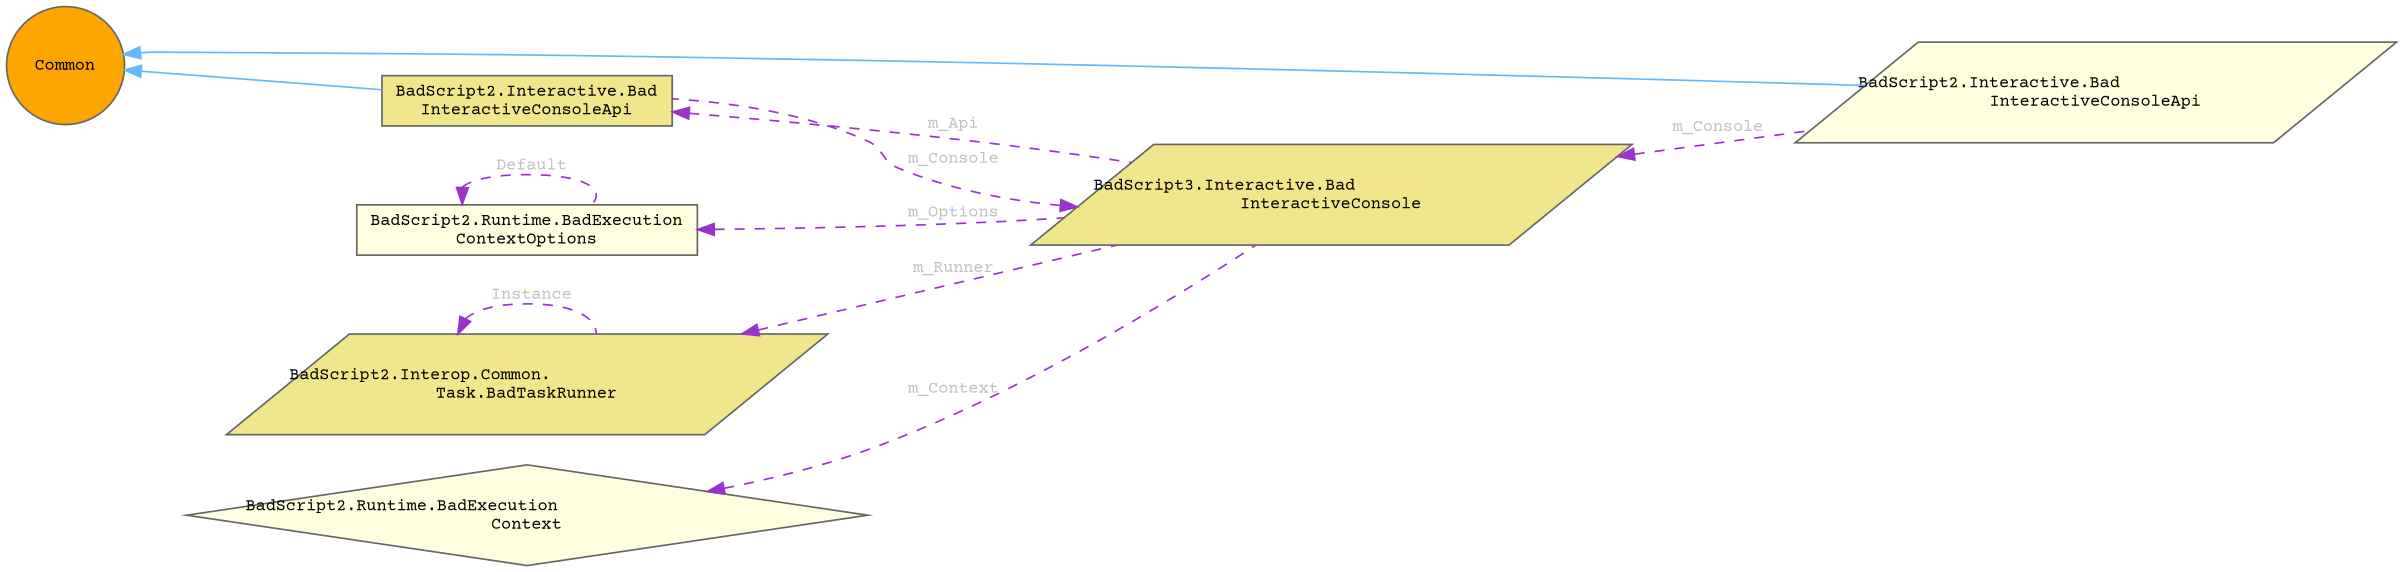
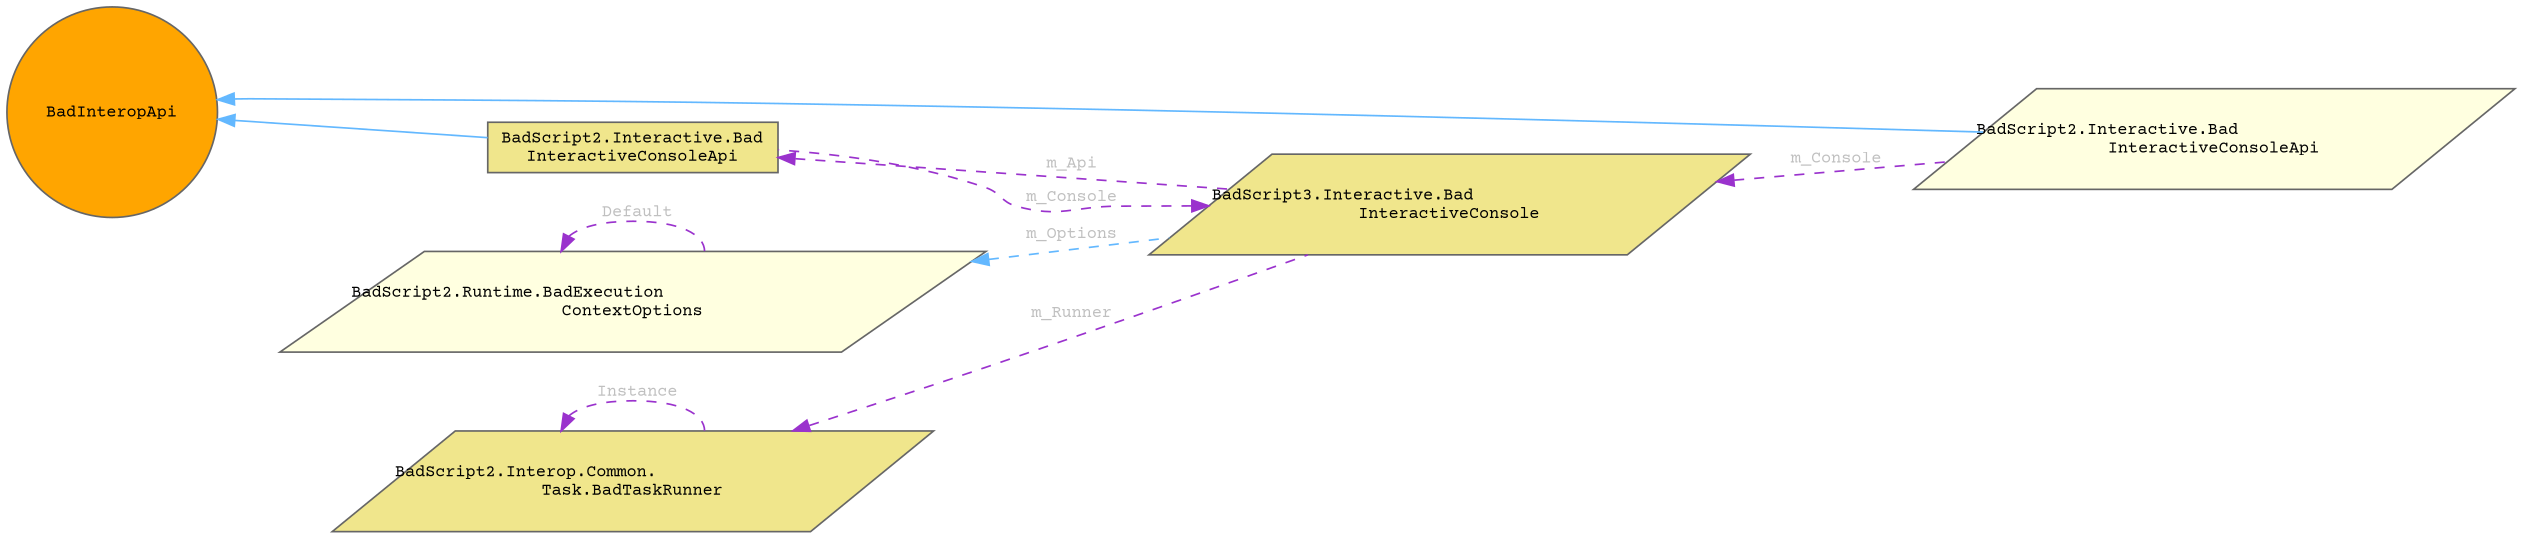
(66, 66) -> (112, 112)
(889, 226) -> (1079, 249)
(527, 230) -> (633, 302)
(527, 515) -> none
